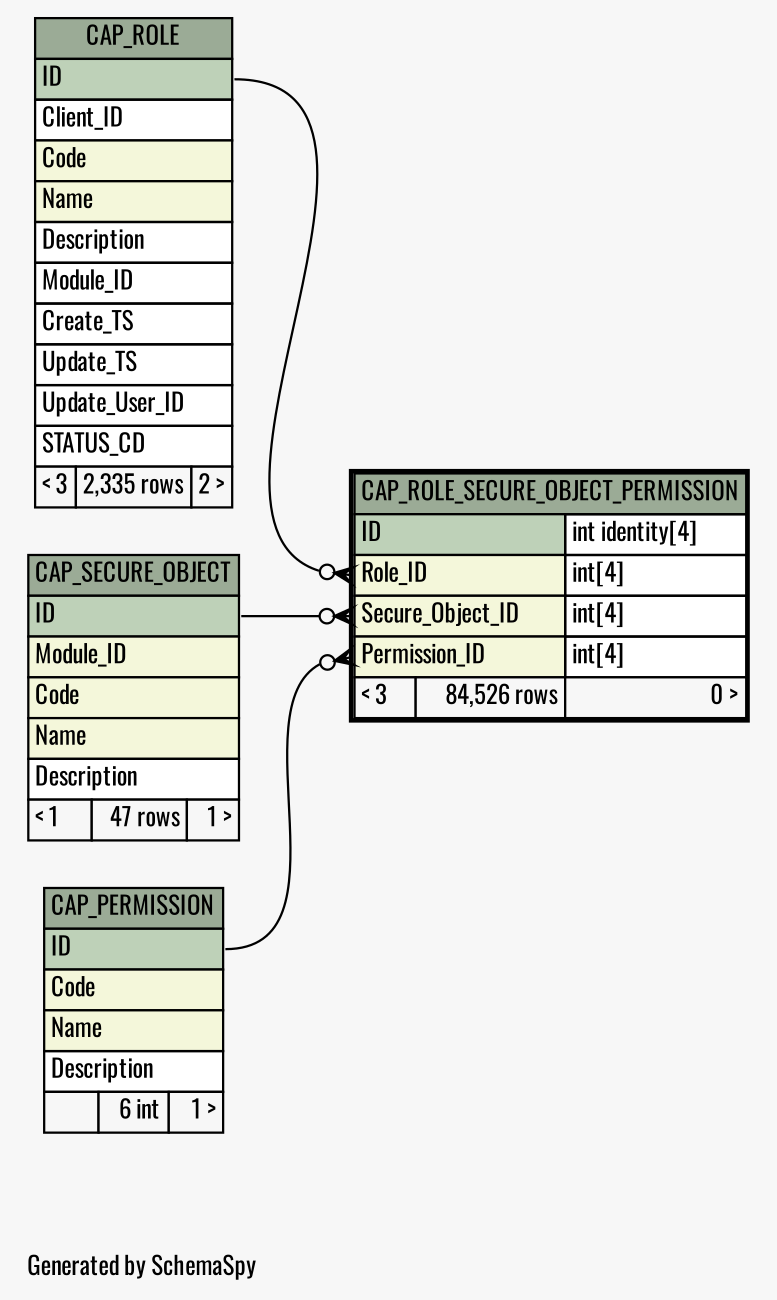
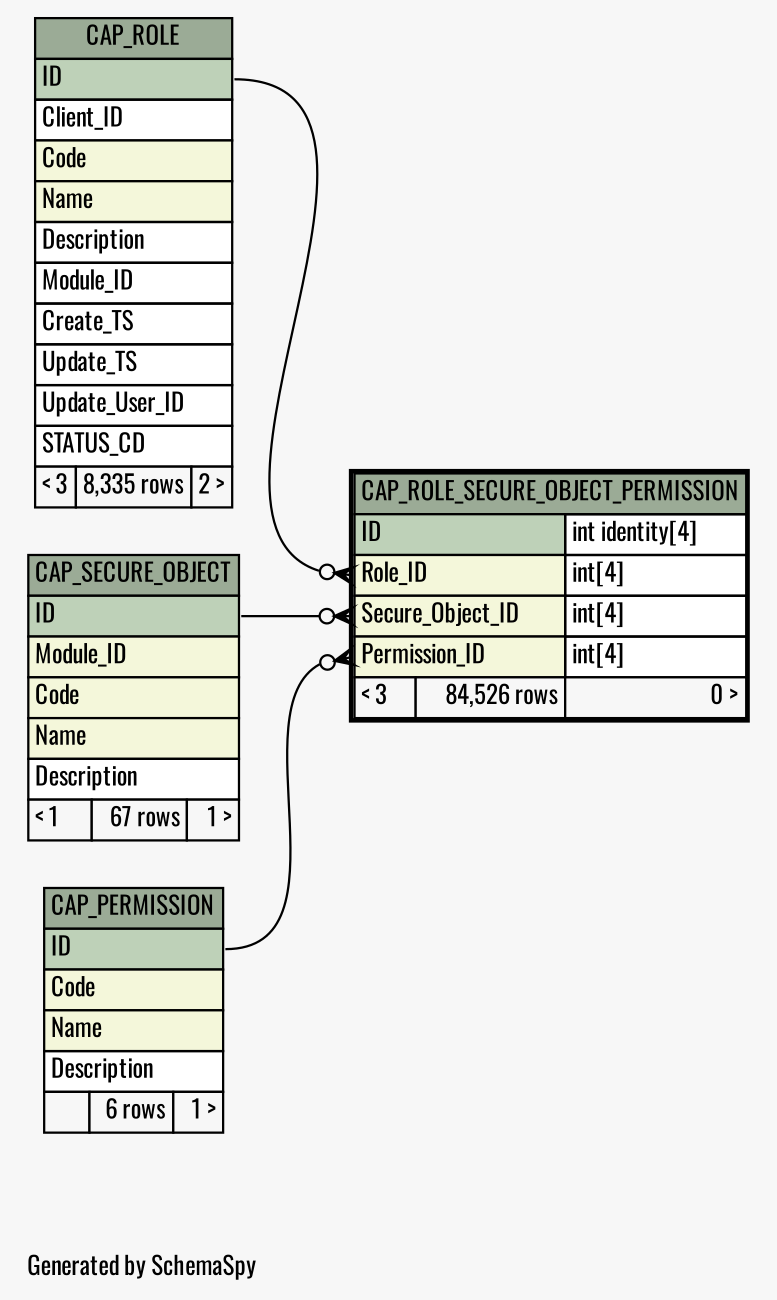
(134, 486) -> (134, 486)
(145, 819) -> (145, 819)
(140, 1111) -> (136, 1111)
